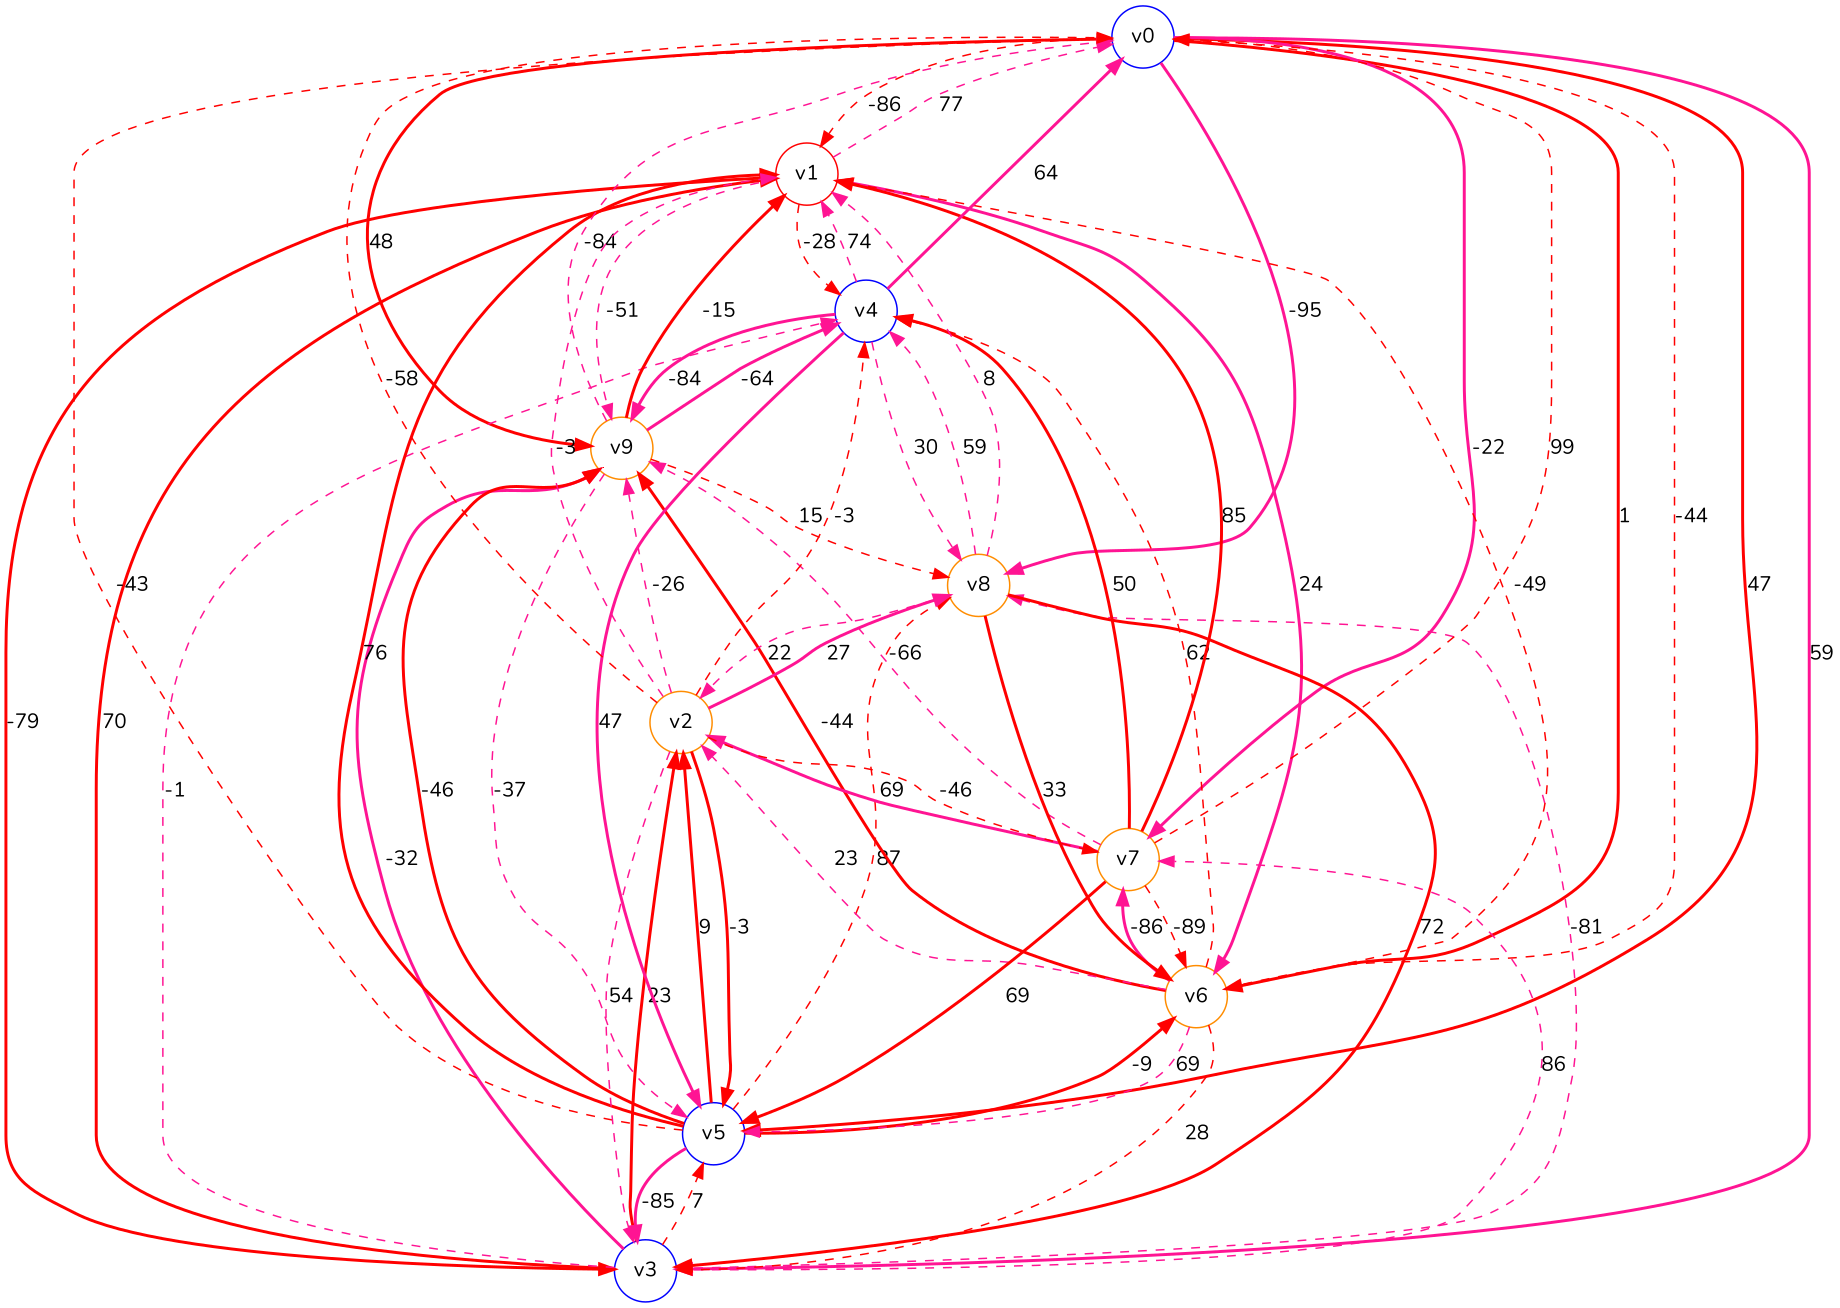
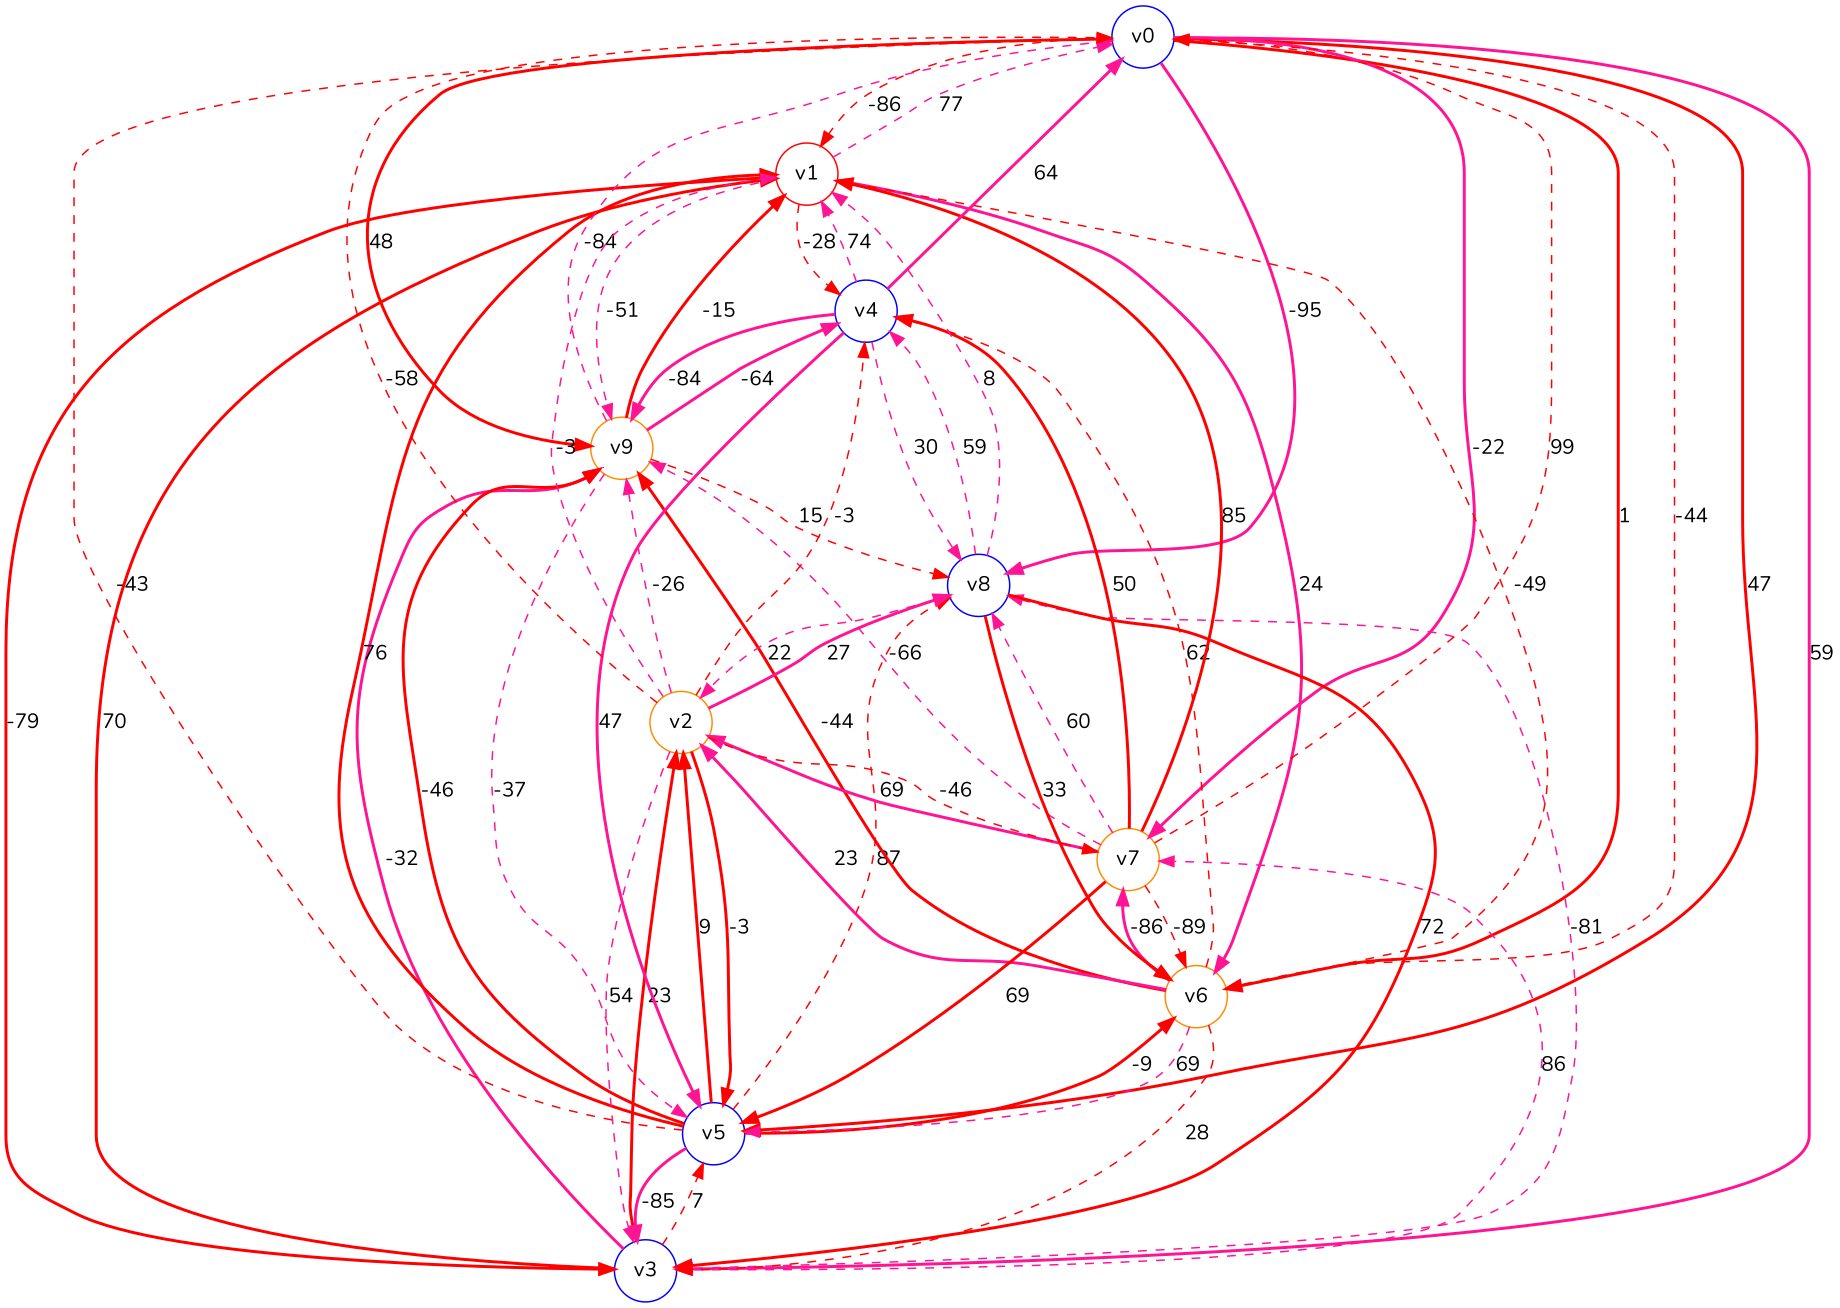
(979, 585) -> (979, 585)
none -> (1054, 731)
(165, 767) -> none
(901, 947) -> (901, 947)
